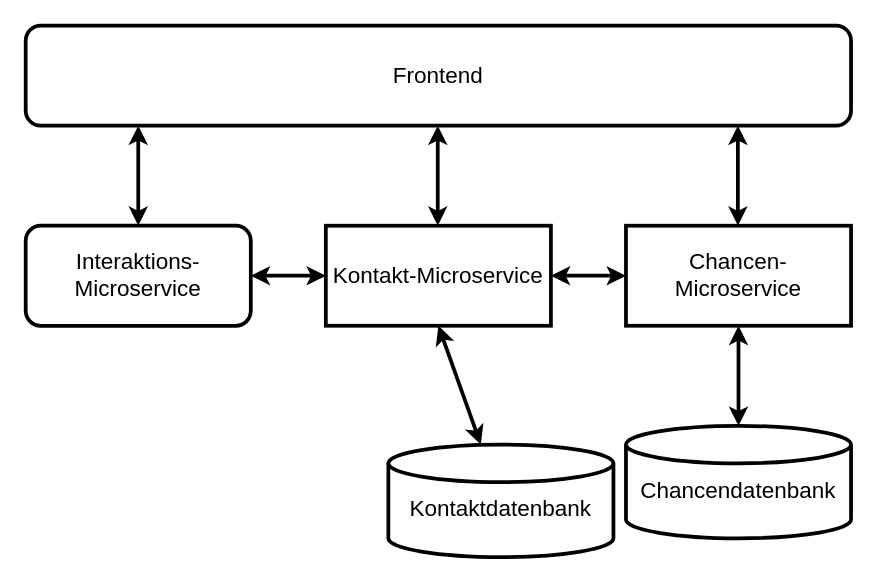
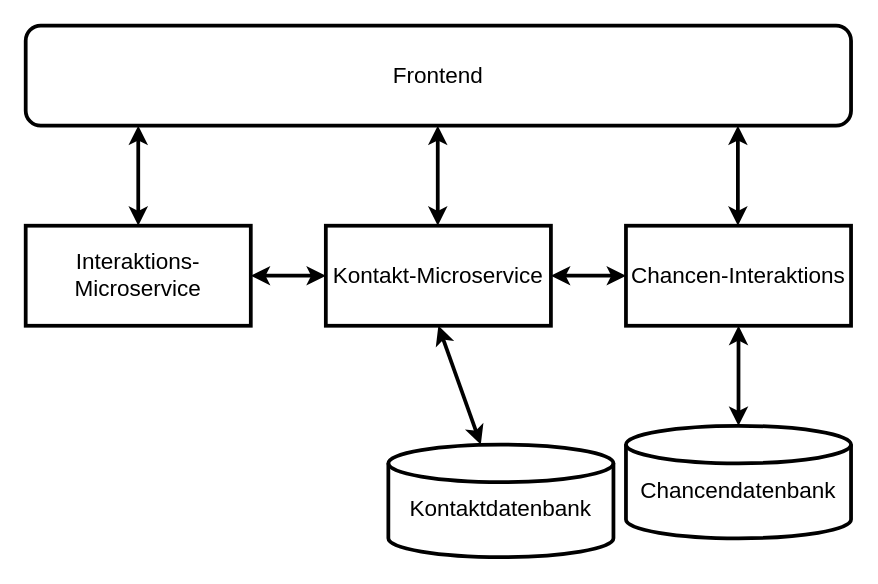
(138, 276) -> (138, 276)
(738, 276) -> (738, 276)
